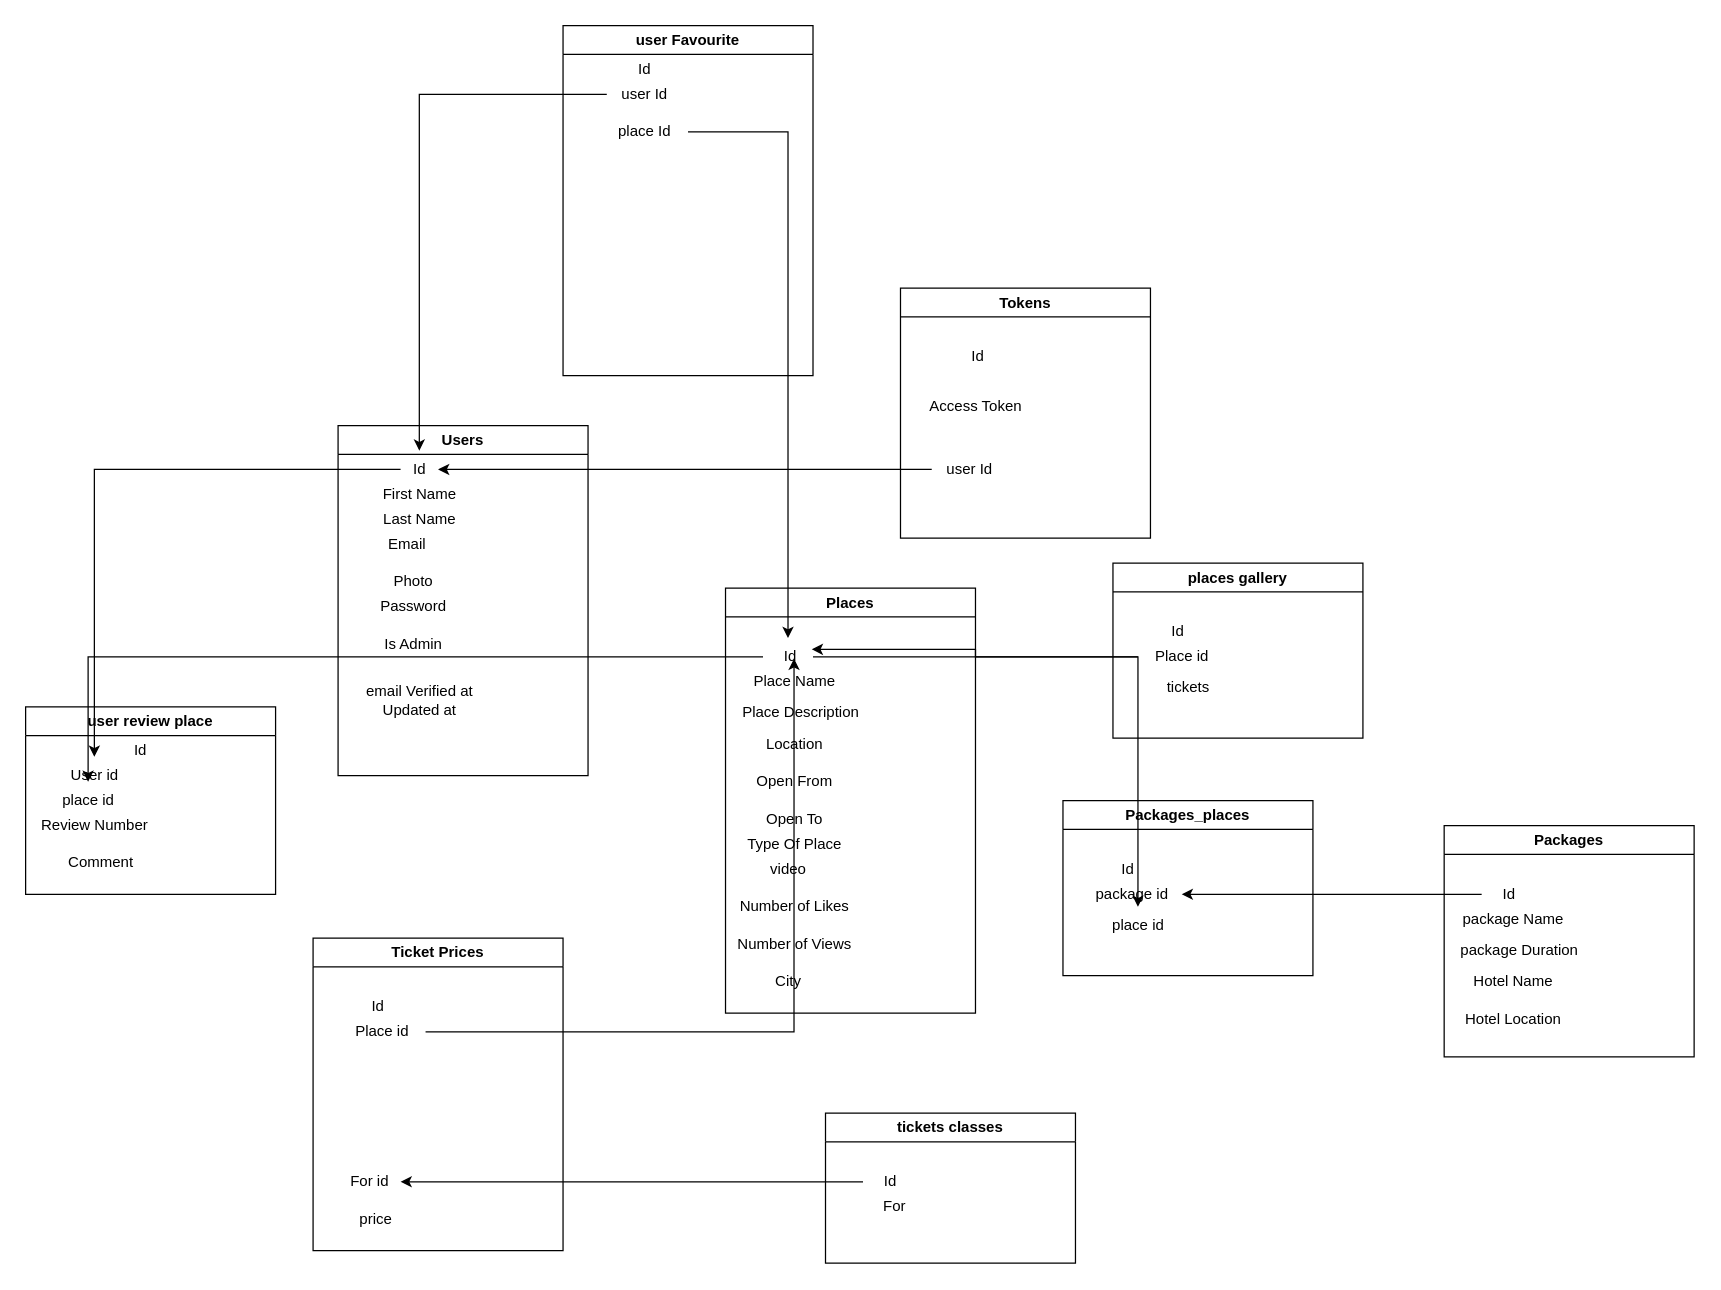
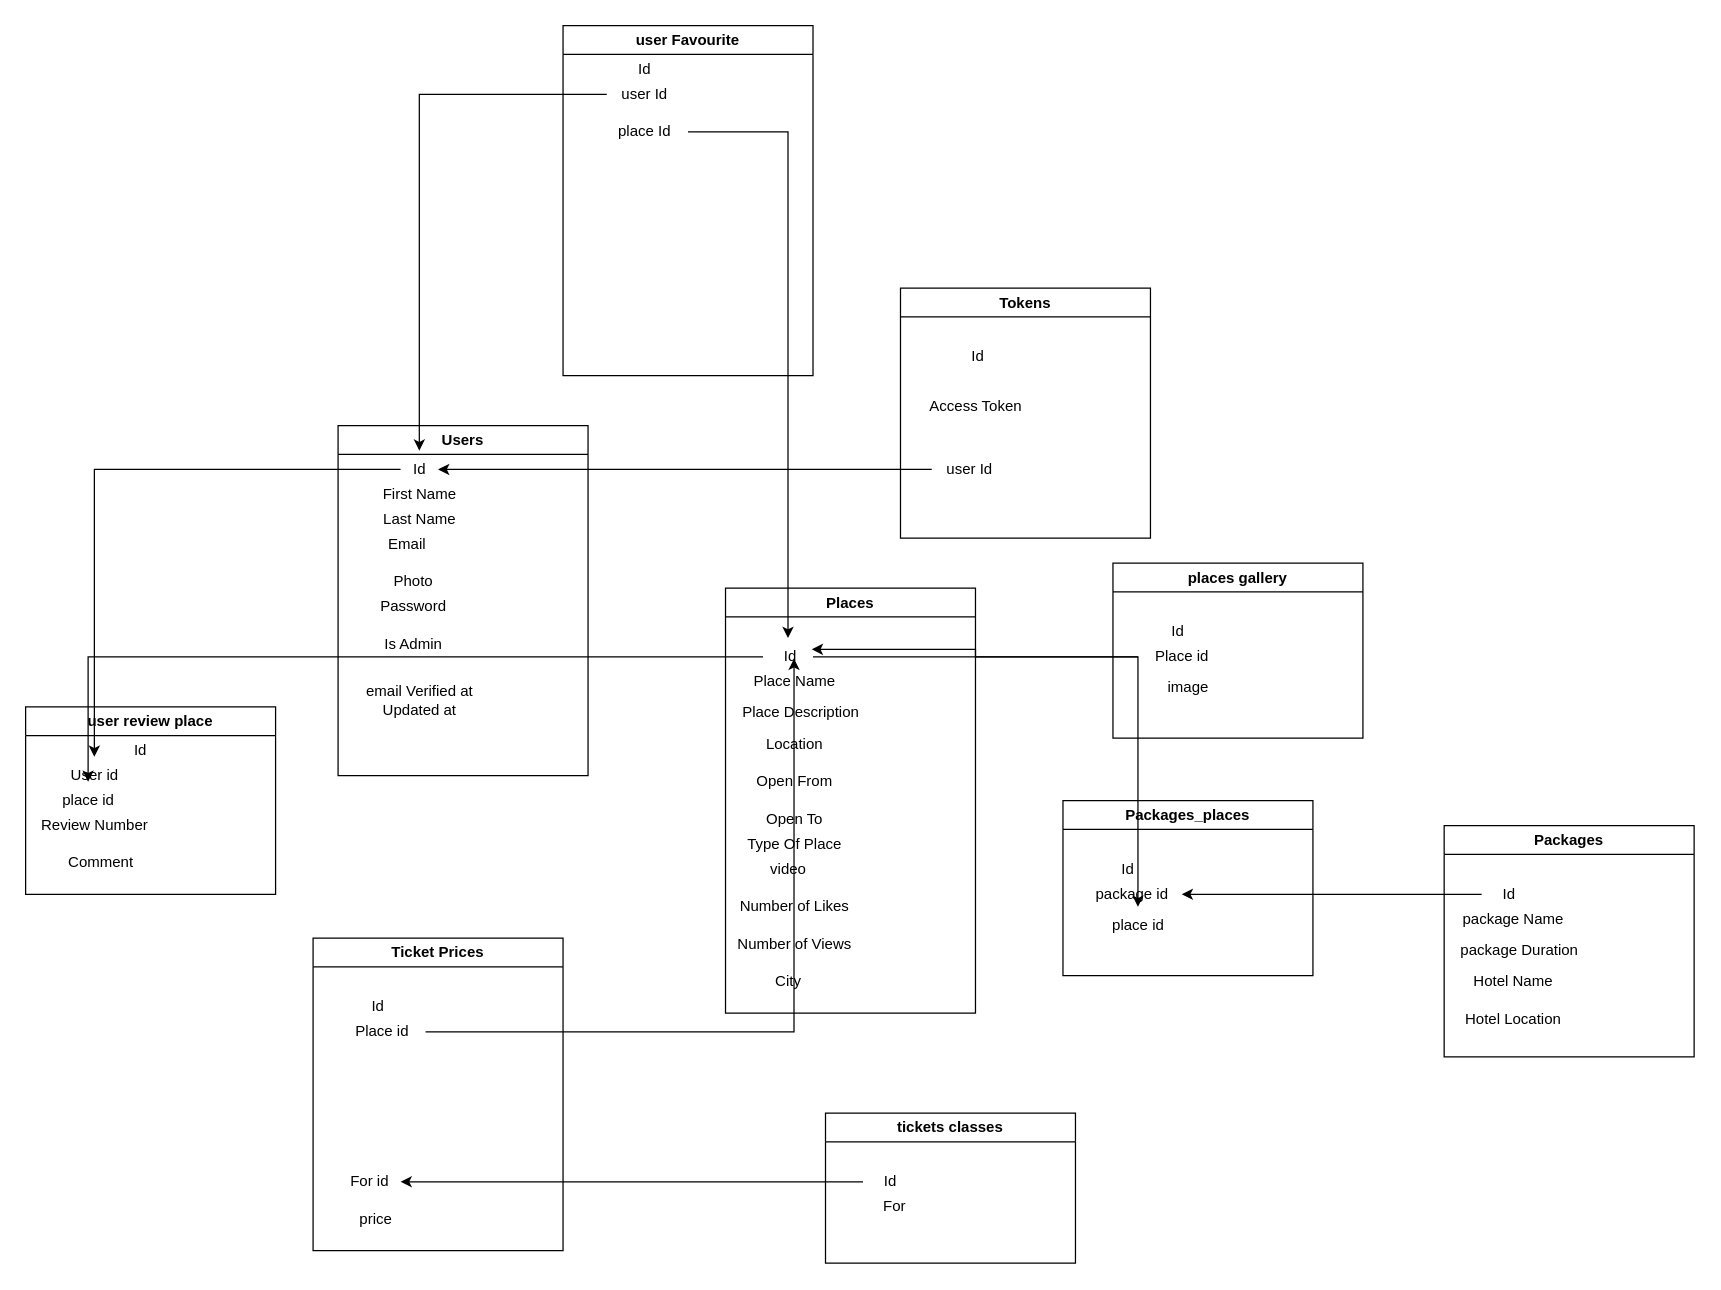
(1189, 688) -> (1189, 688)
